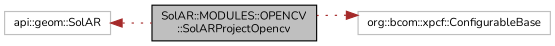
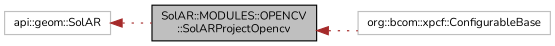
(332, 15) -> (343, 31)
